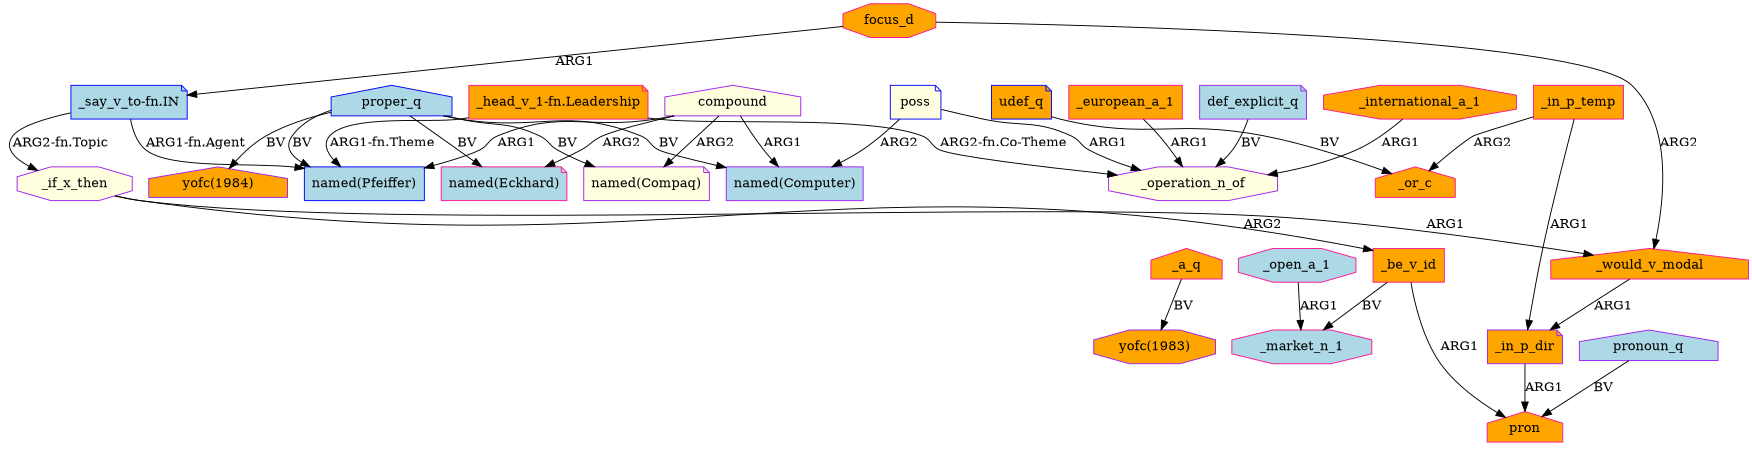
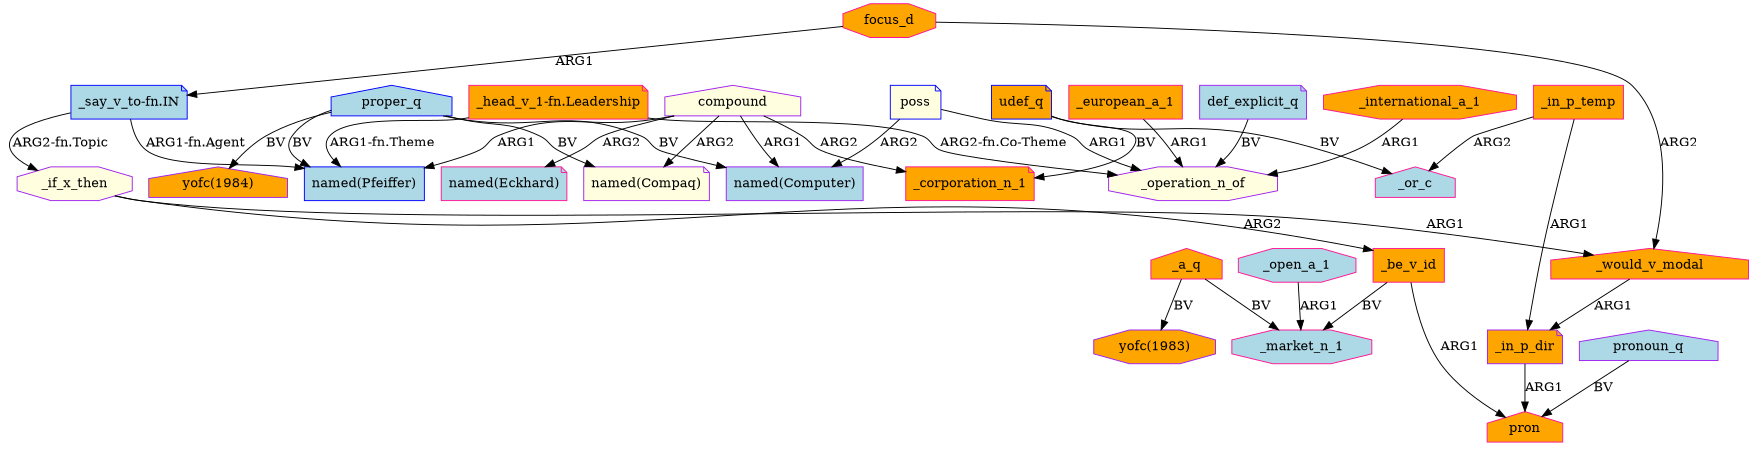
(442, 138) -> none
none -> (970, 184)
(1415, 184) -> (1415, 184)
none -> (1238, 302)
